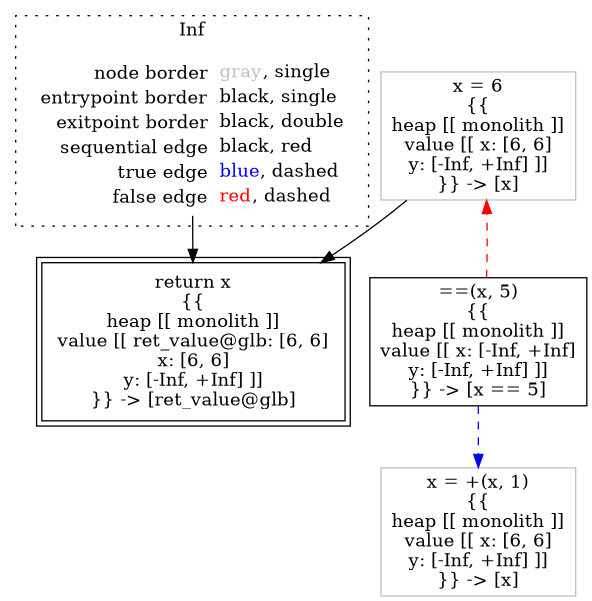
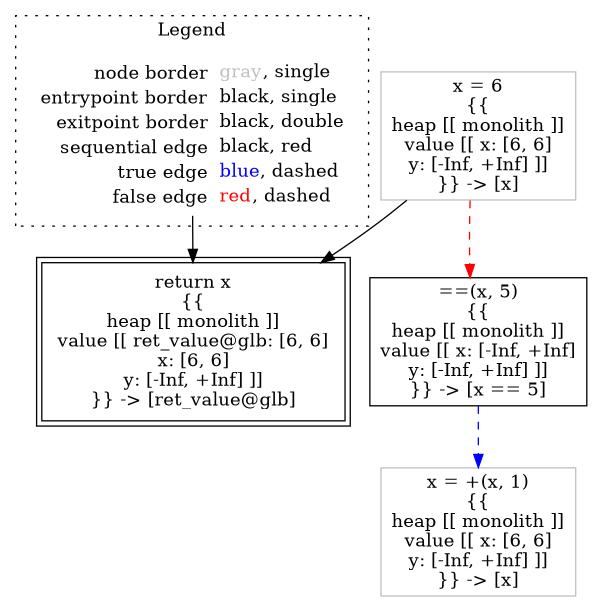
(192, 31) -> (192, 31)
(487, 246) -> (470, 232)
